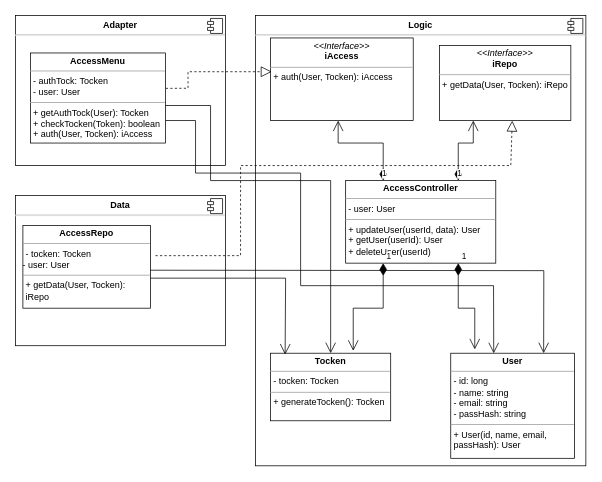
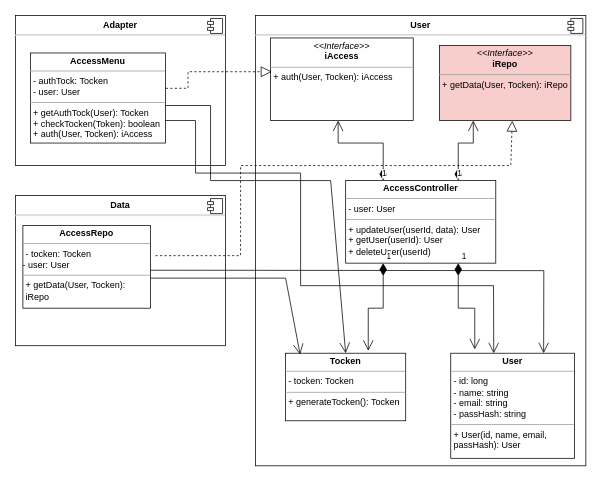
(267, 15) -> (265, 15)
(505, 83) -> (505, 83)
(330, 387) -> (345, 387)
